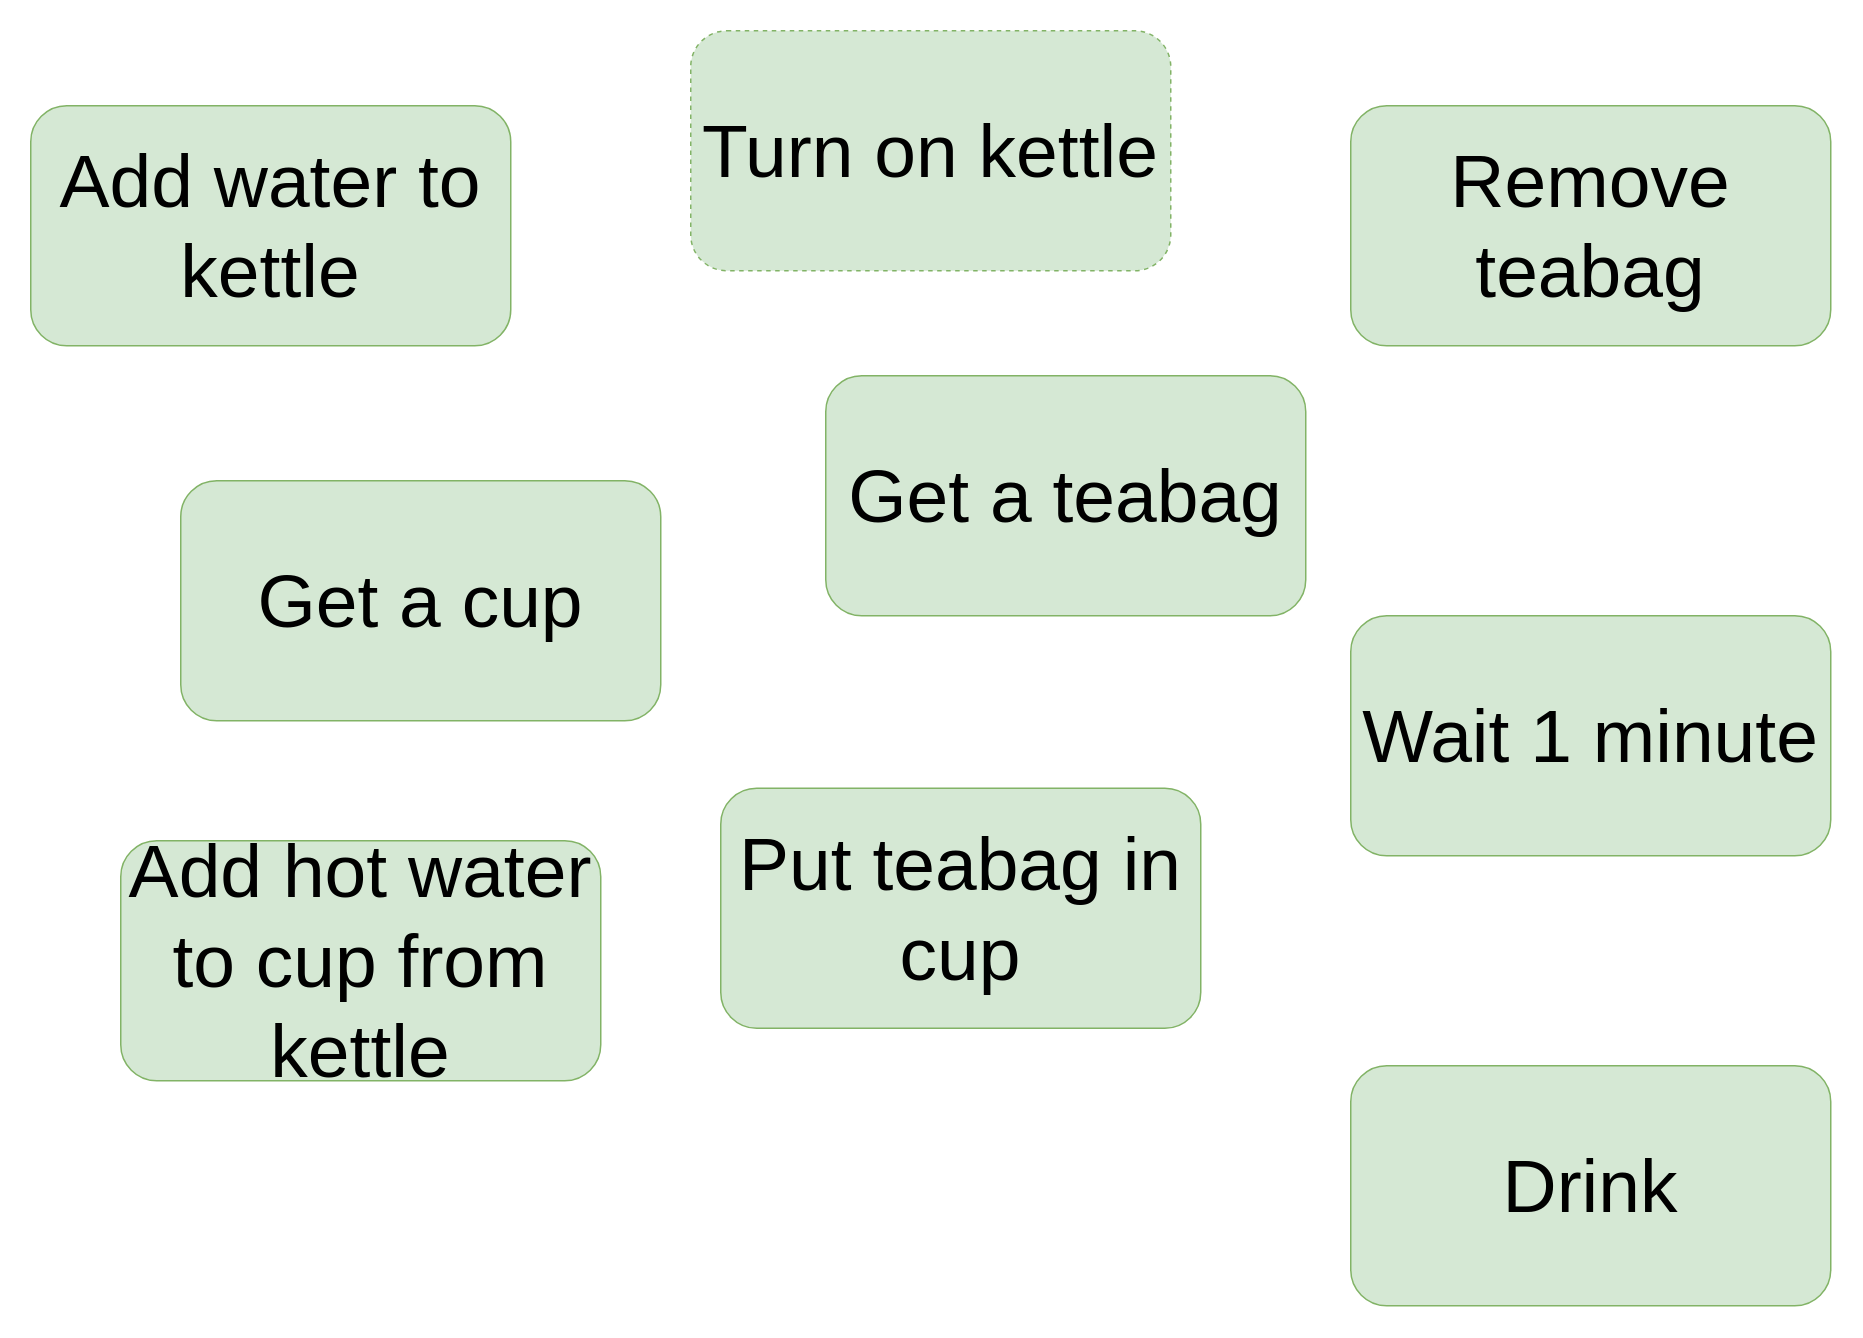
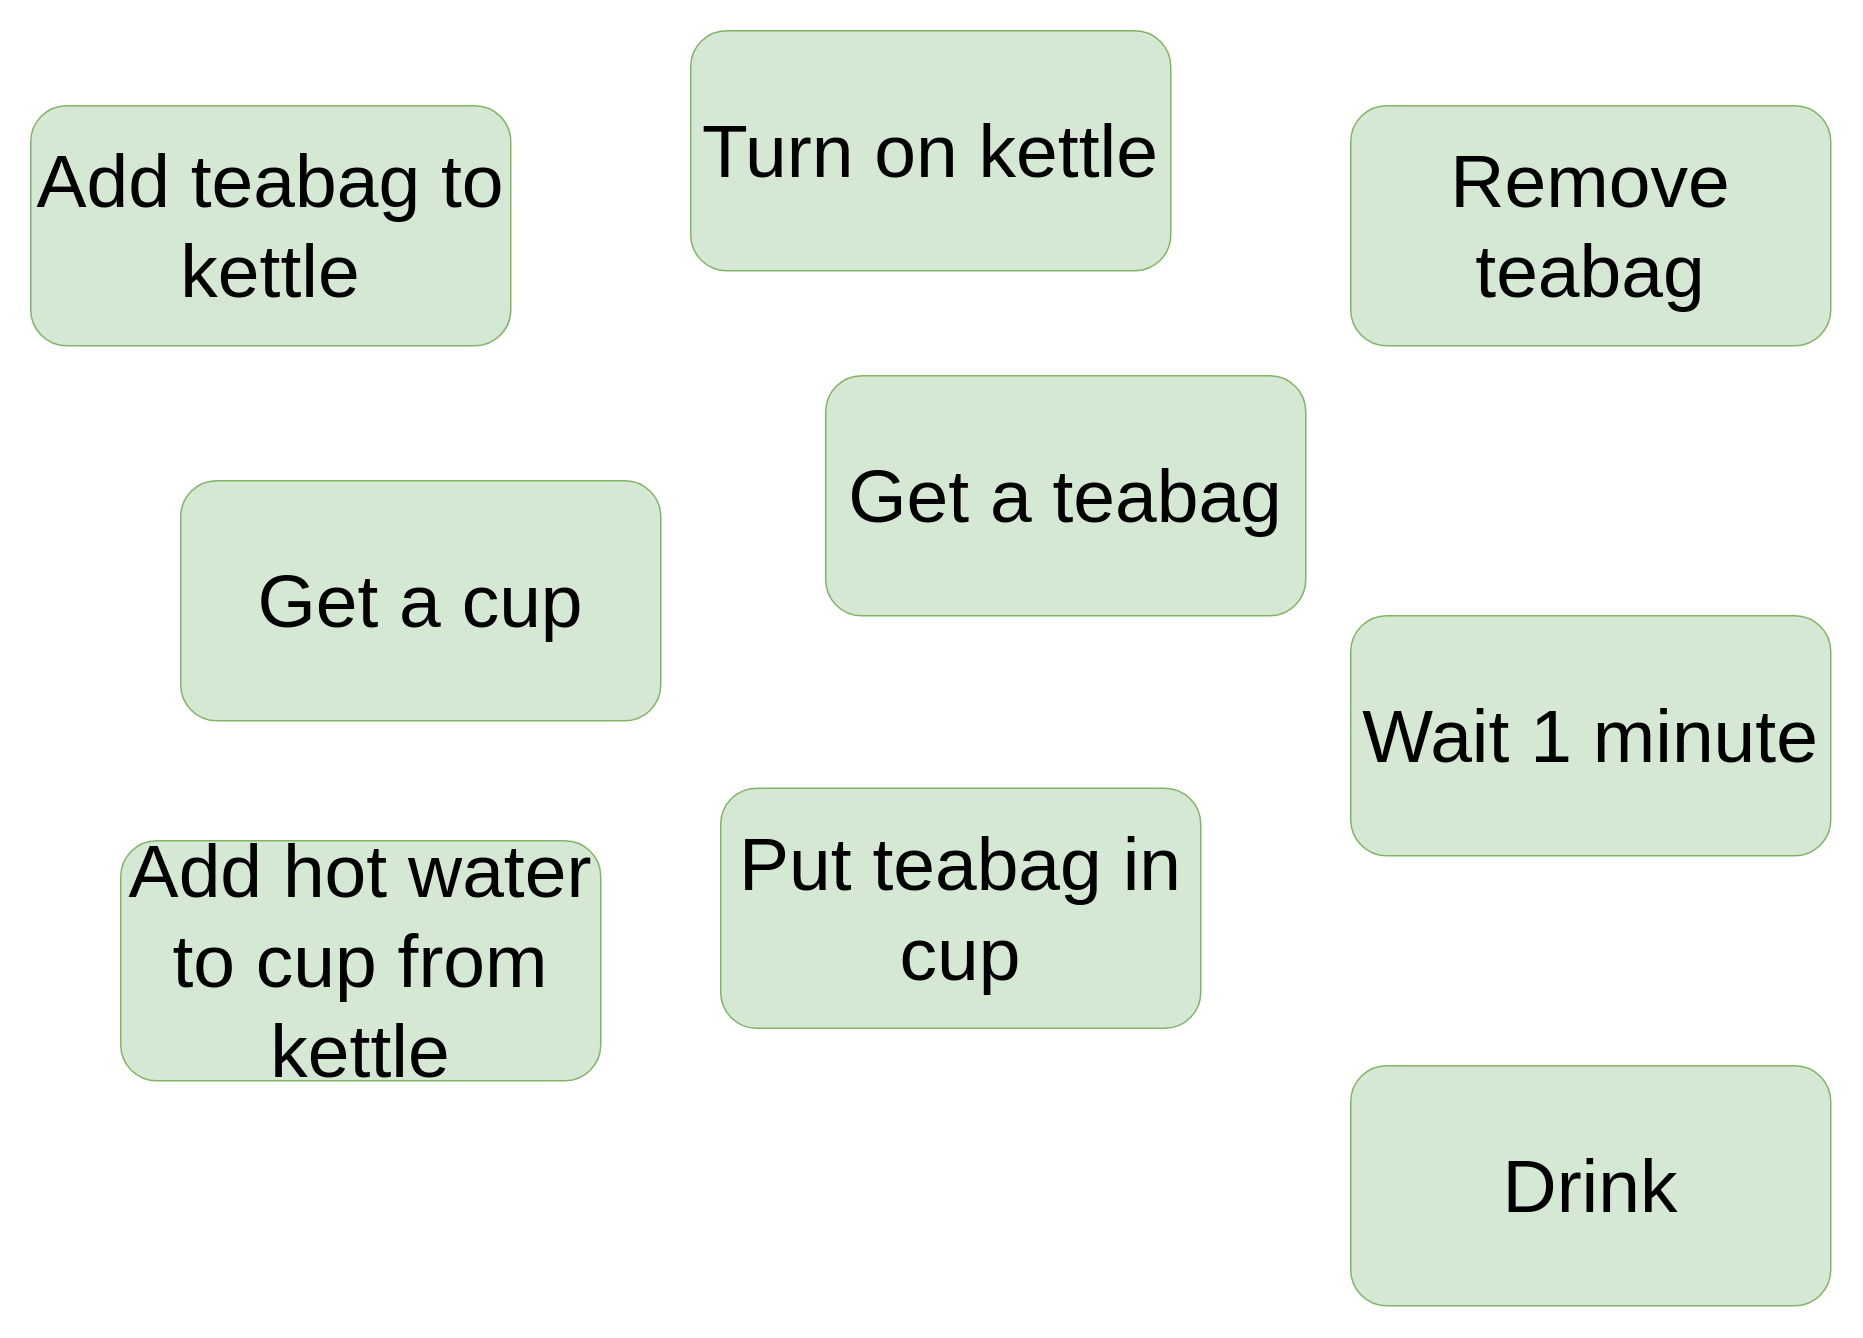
(931, 151) -> (931, 151)
(271, 226) -> (271, 226)
